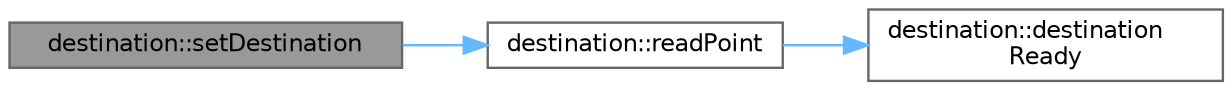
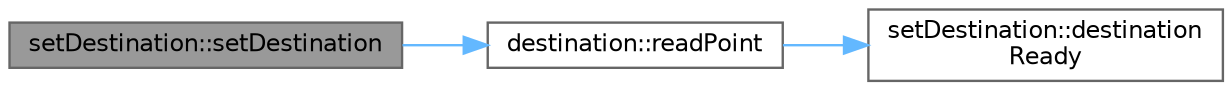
(206, 45) -> (206, 45)
(1046, 45) -> (1046, 45)
